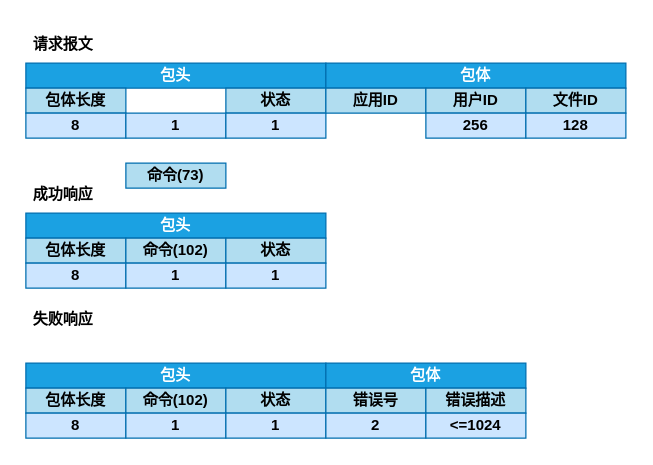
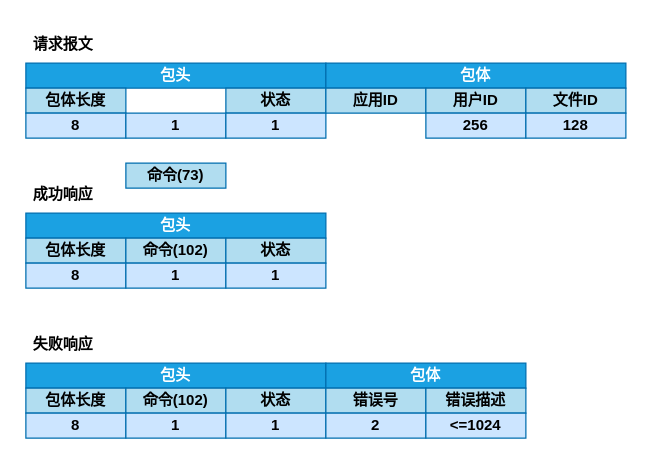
(63, 319) -> (63, 344)
